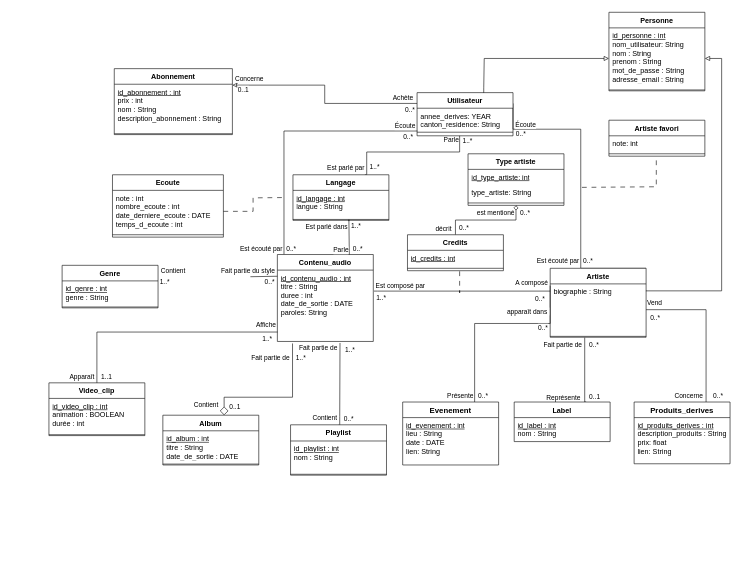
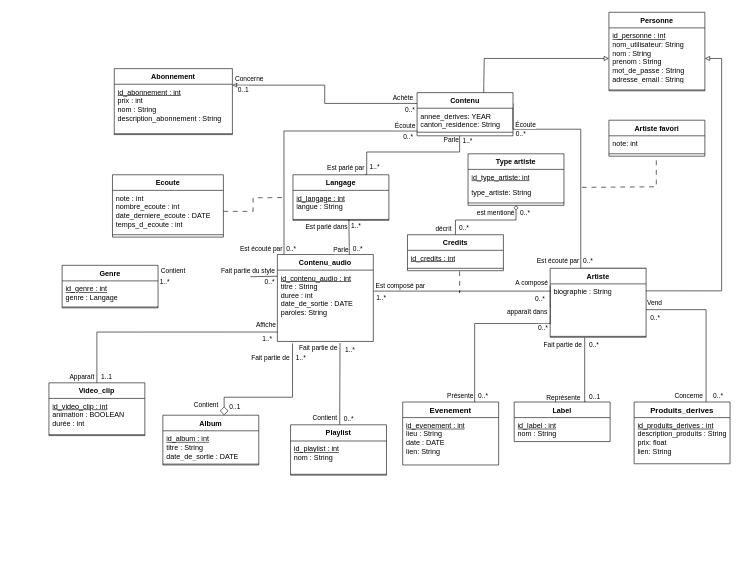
(465, 101) -> (465, 101)
(90, 294) -> (93, 294)
